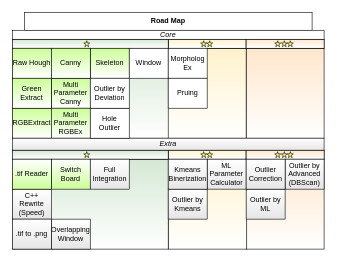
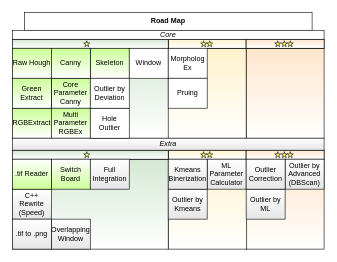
(71, 93) -> (71, 93)
